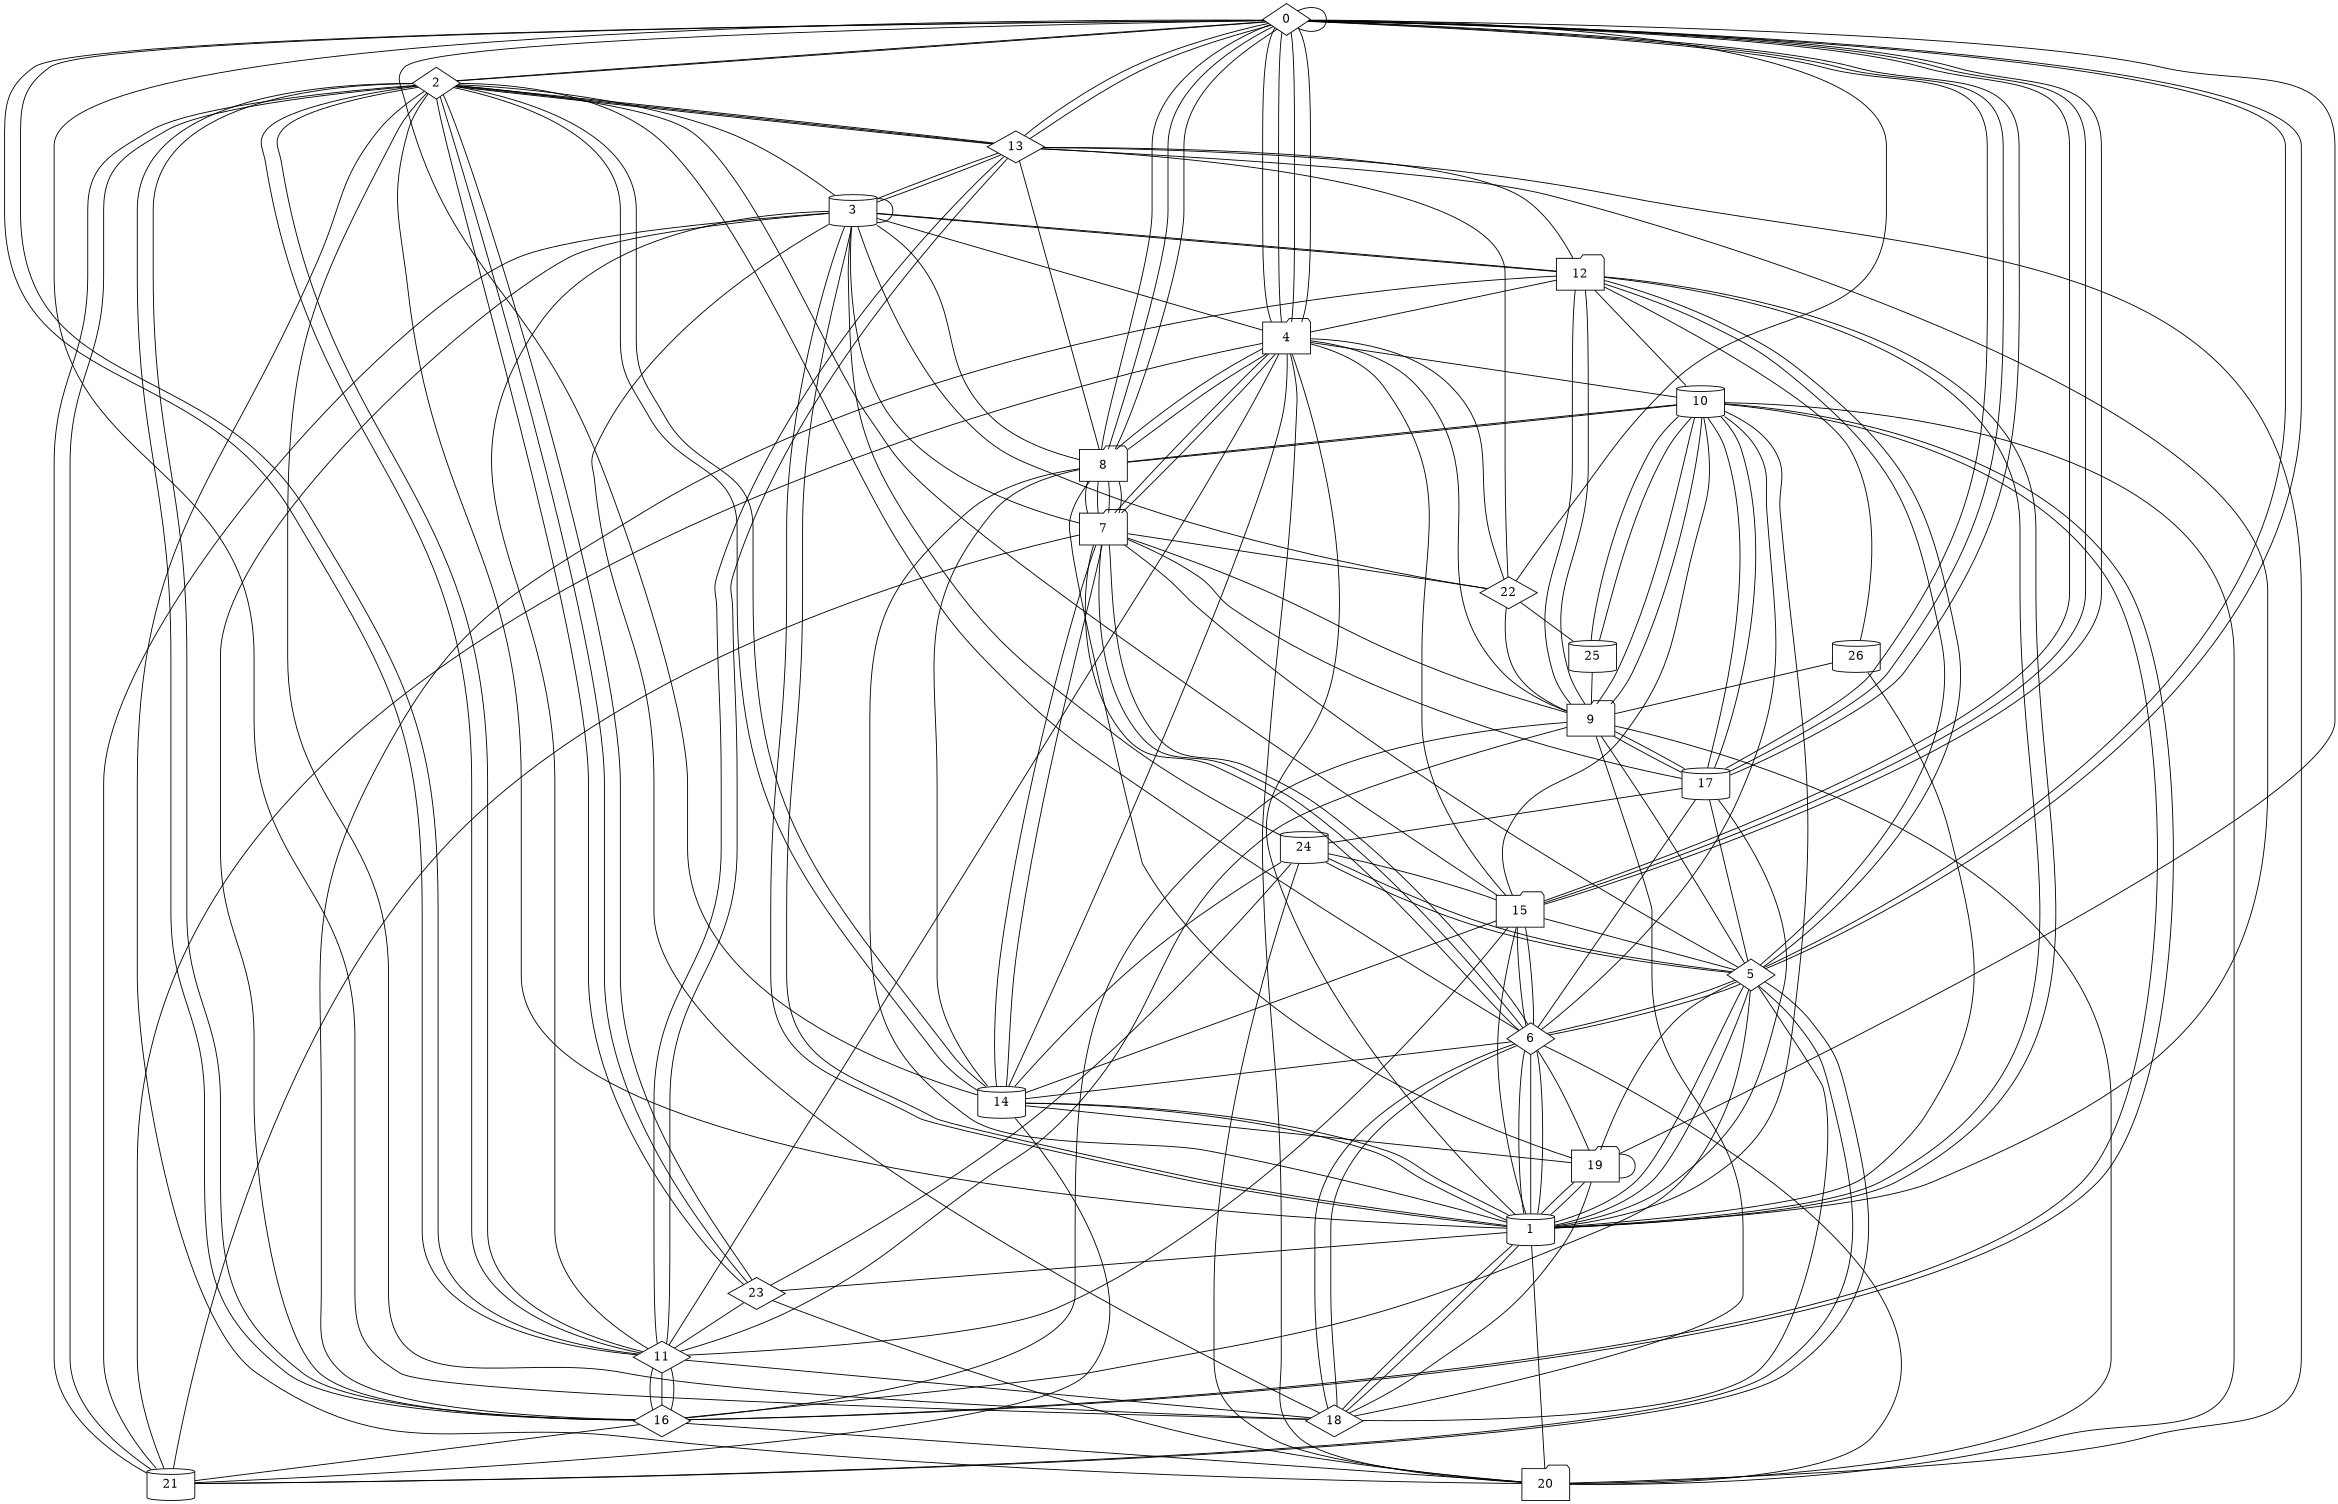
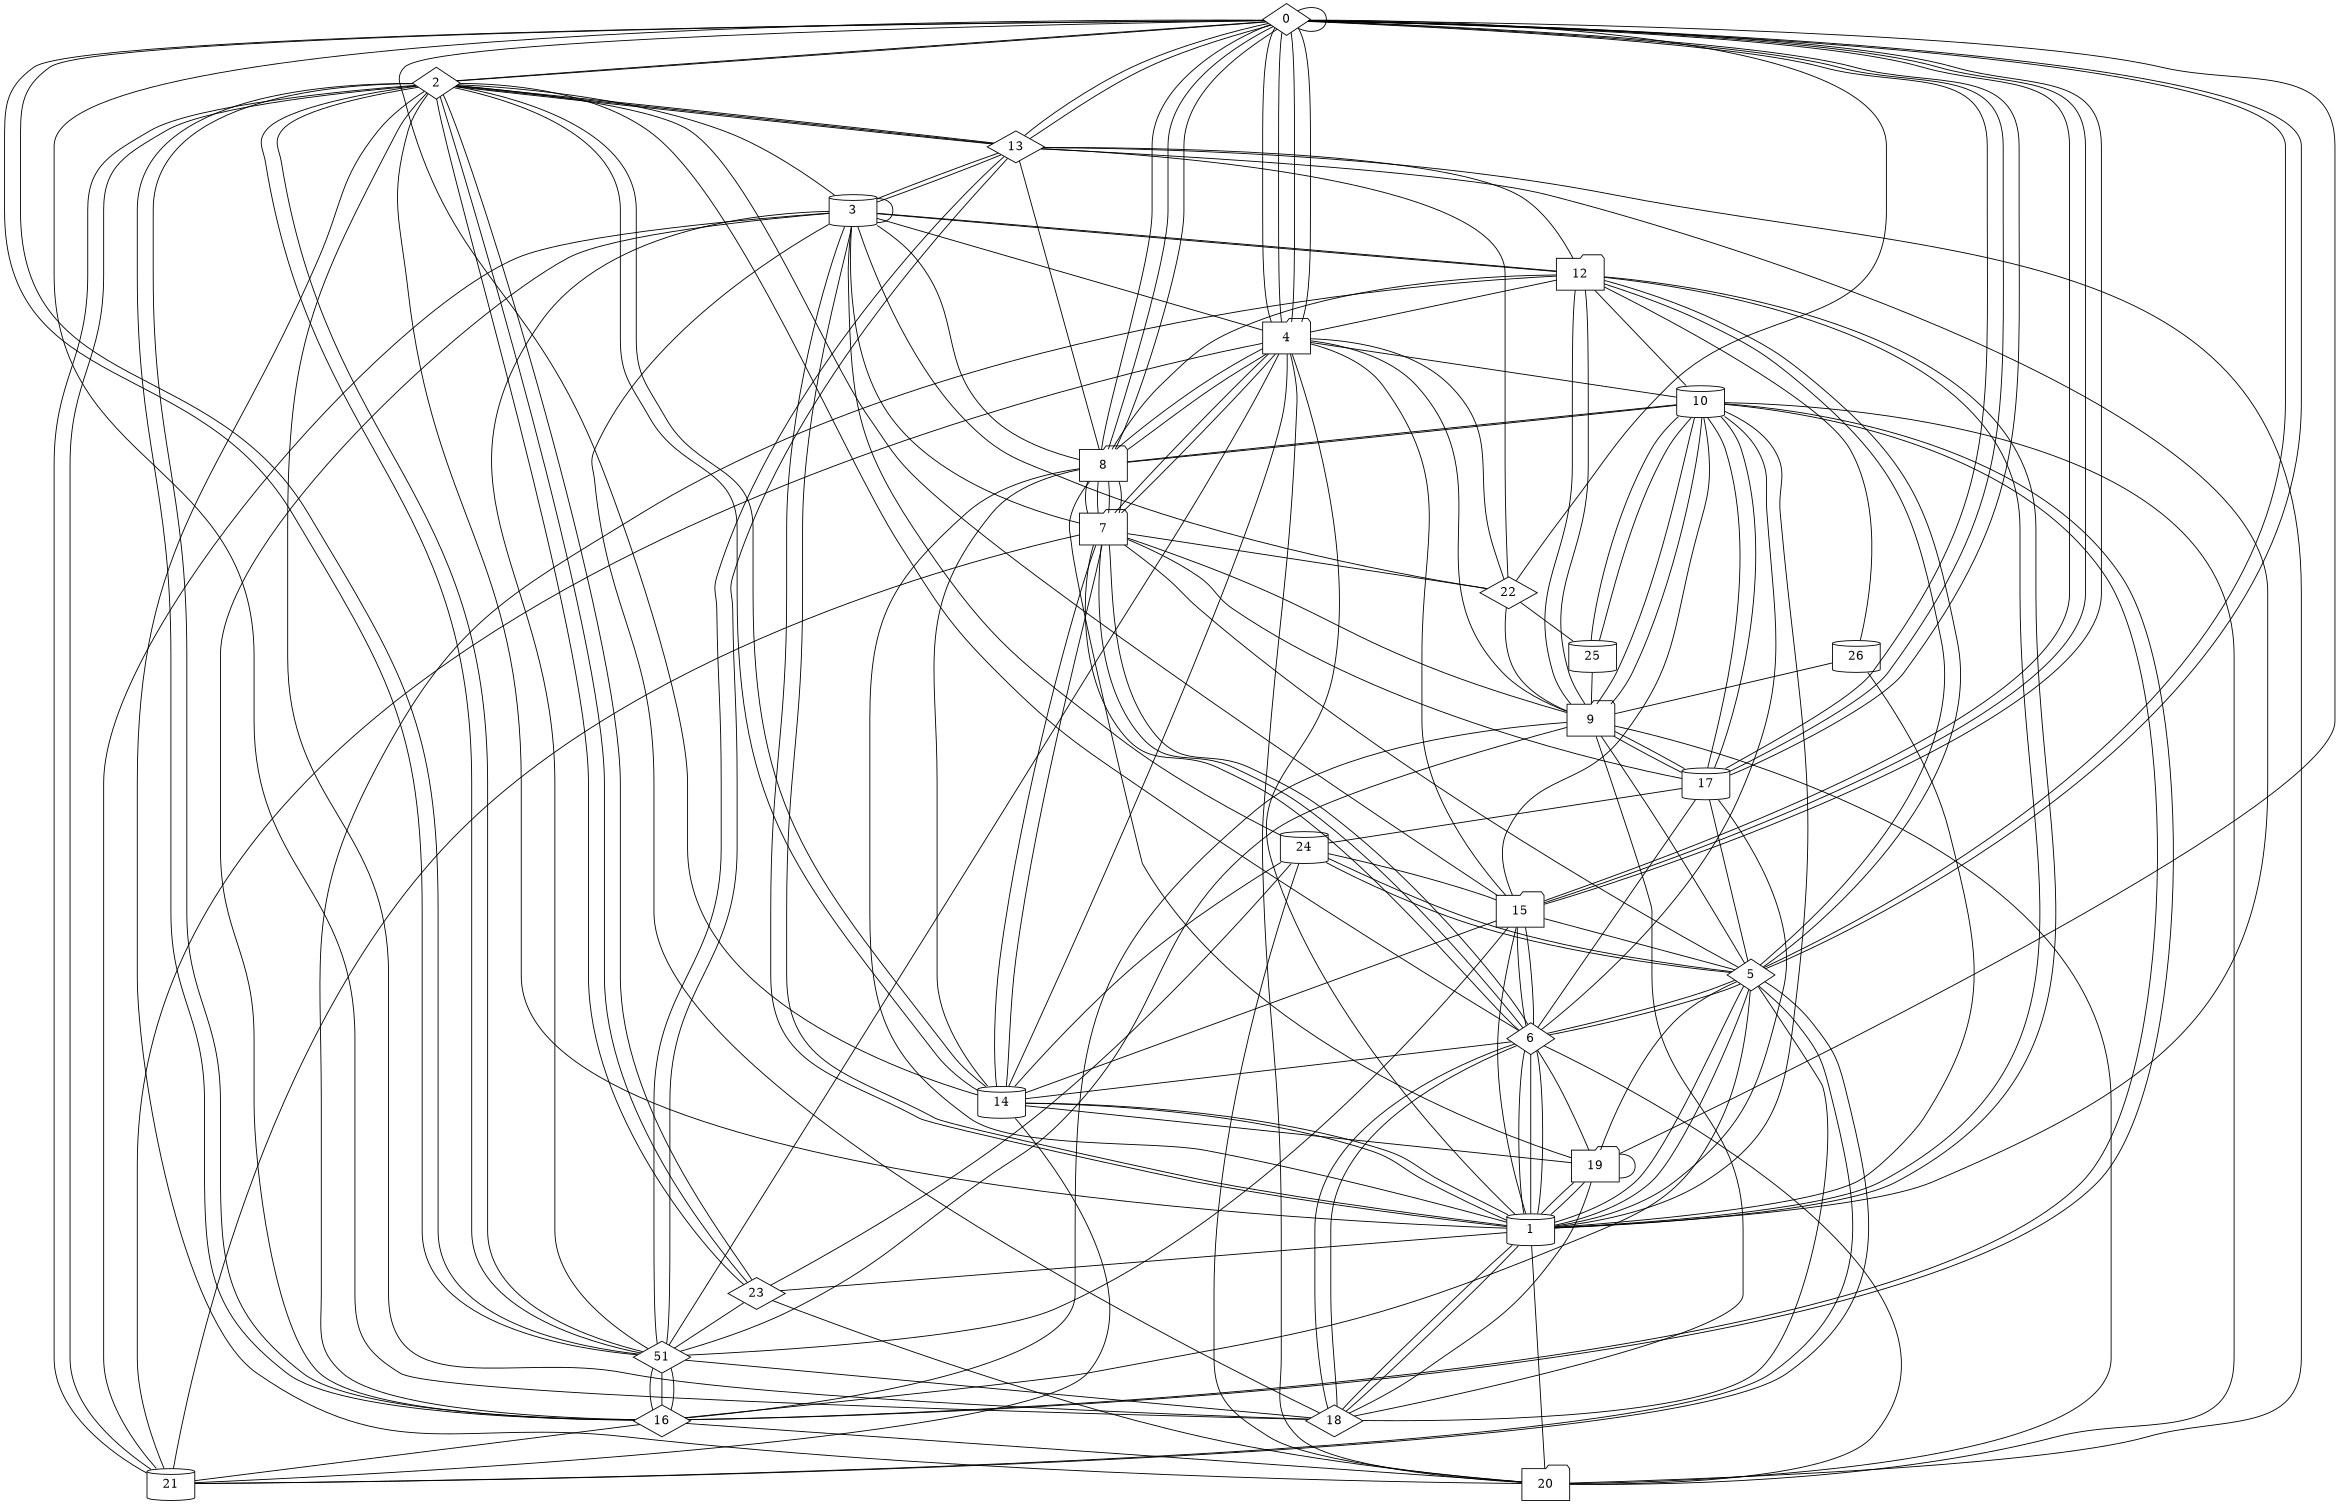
none -> (1260, 320)
(662, 1357) -> (662, 1357)
